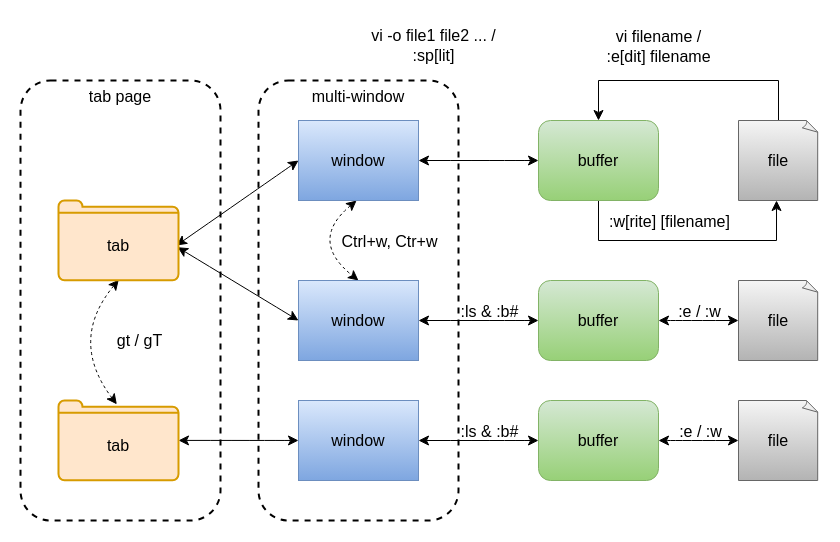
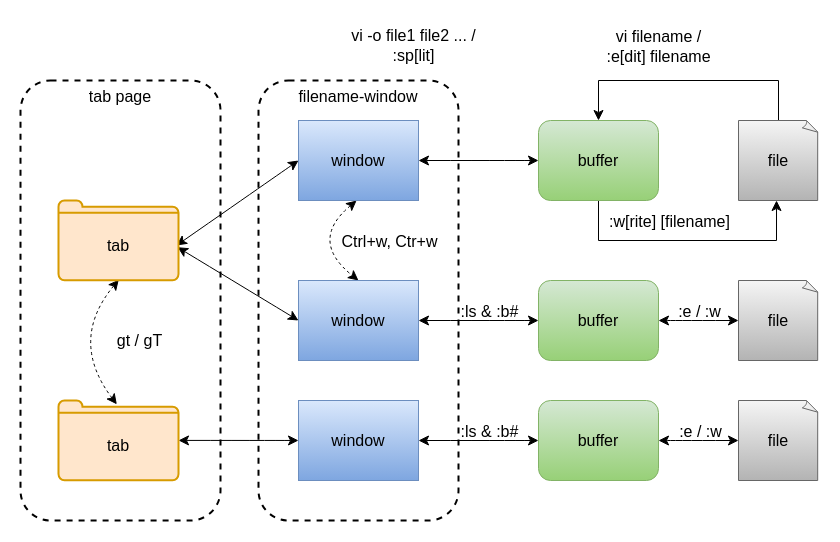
(434, 46) -> (414, 46)
(359, 97) -> (359, 97)
